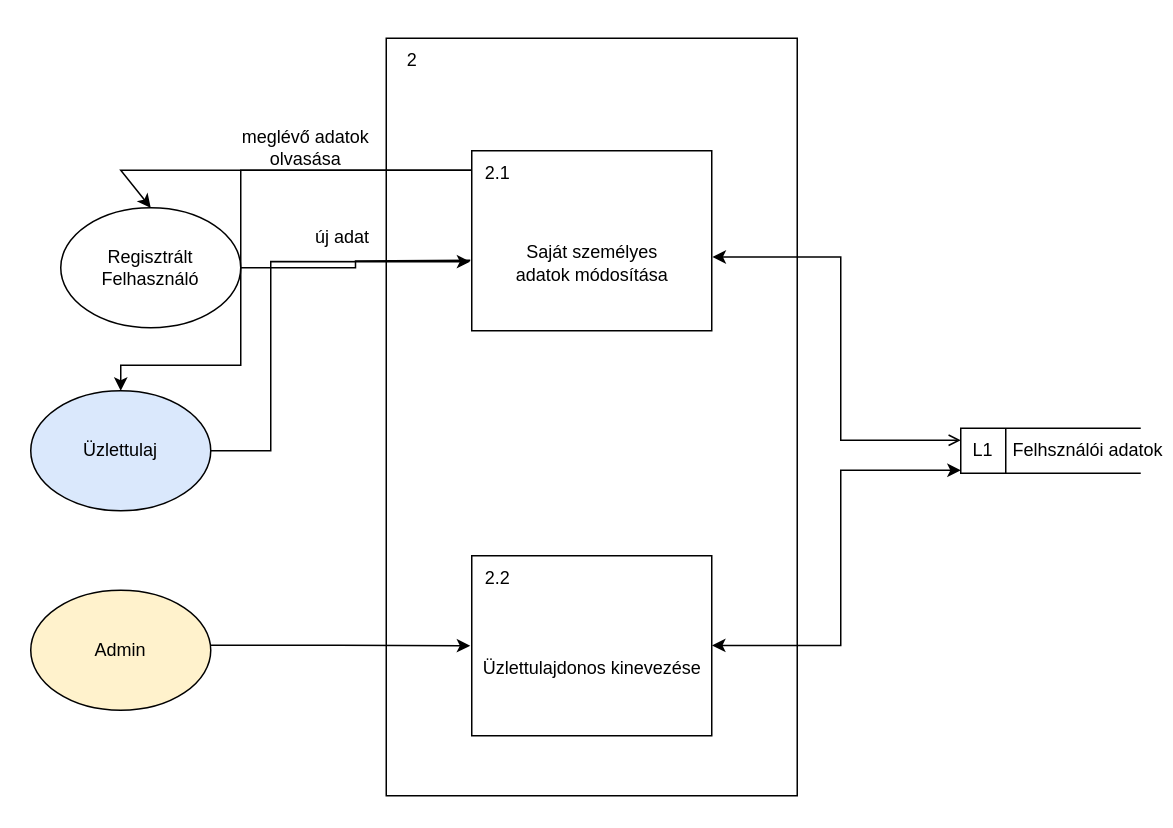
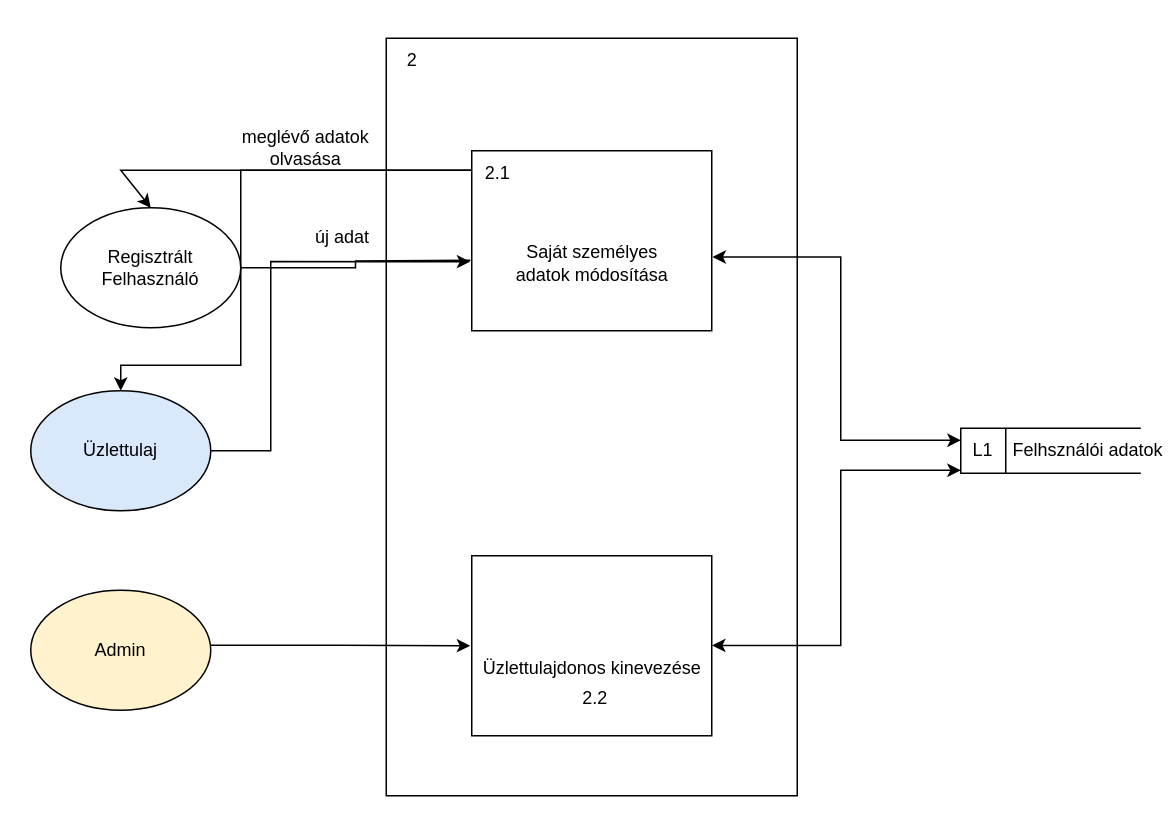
(951, 440) -> (949, 440)
(498, 578) -> (596, 698)
